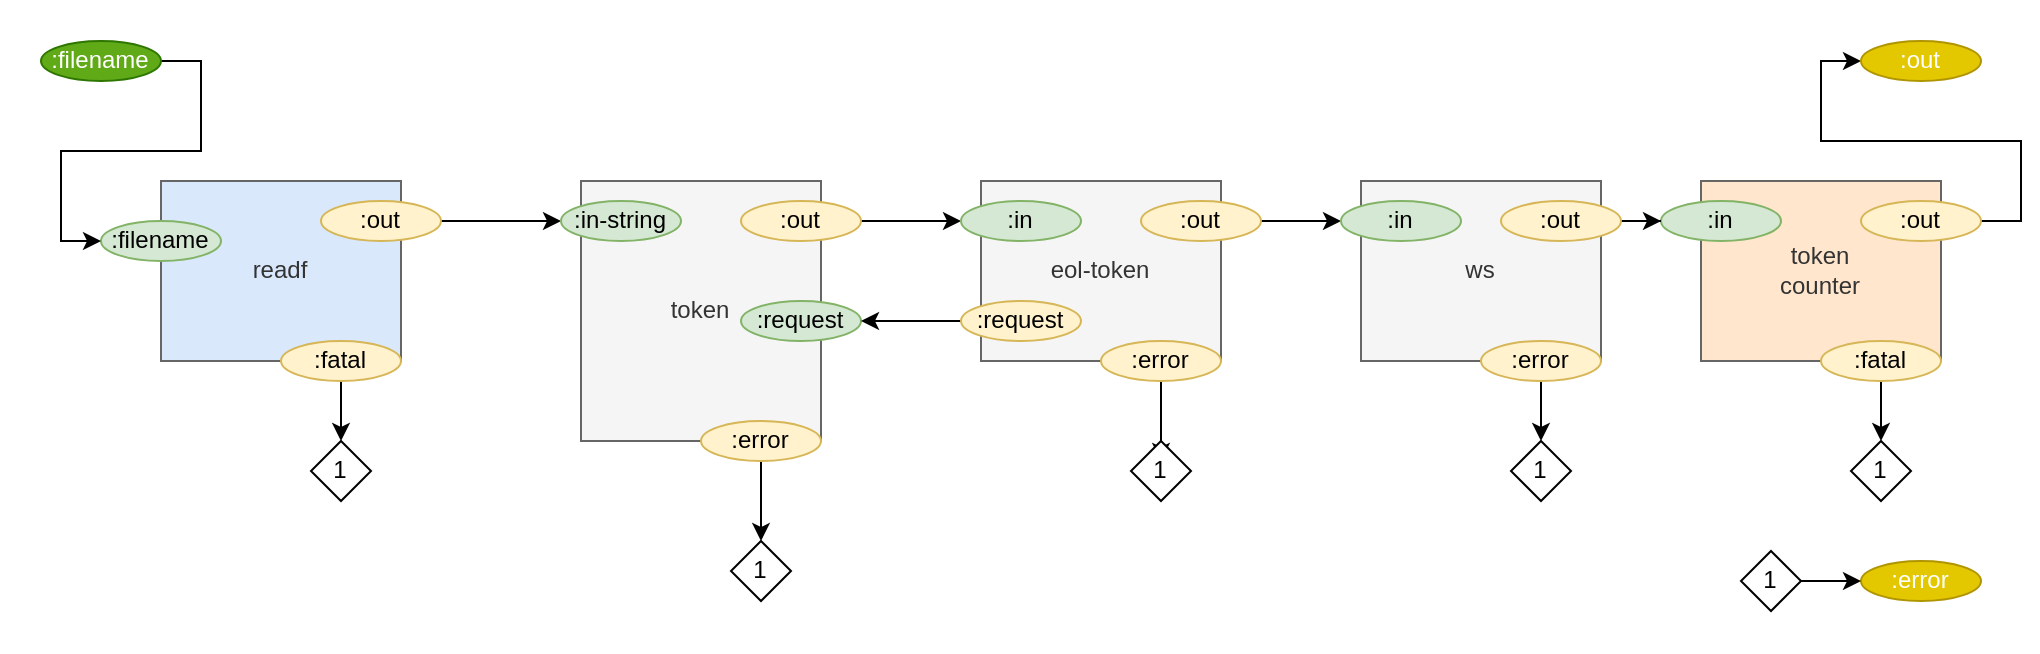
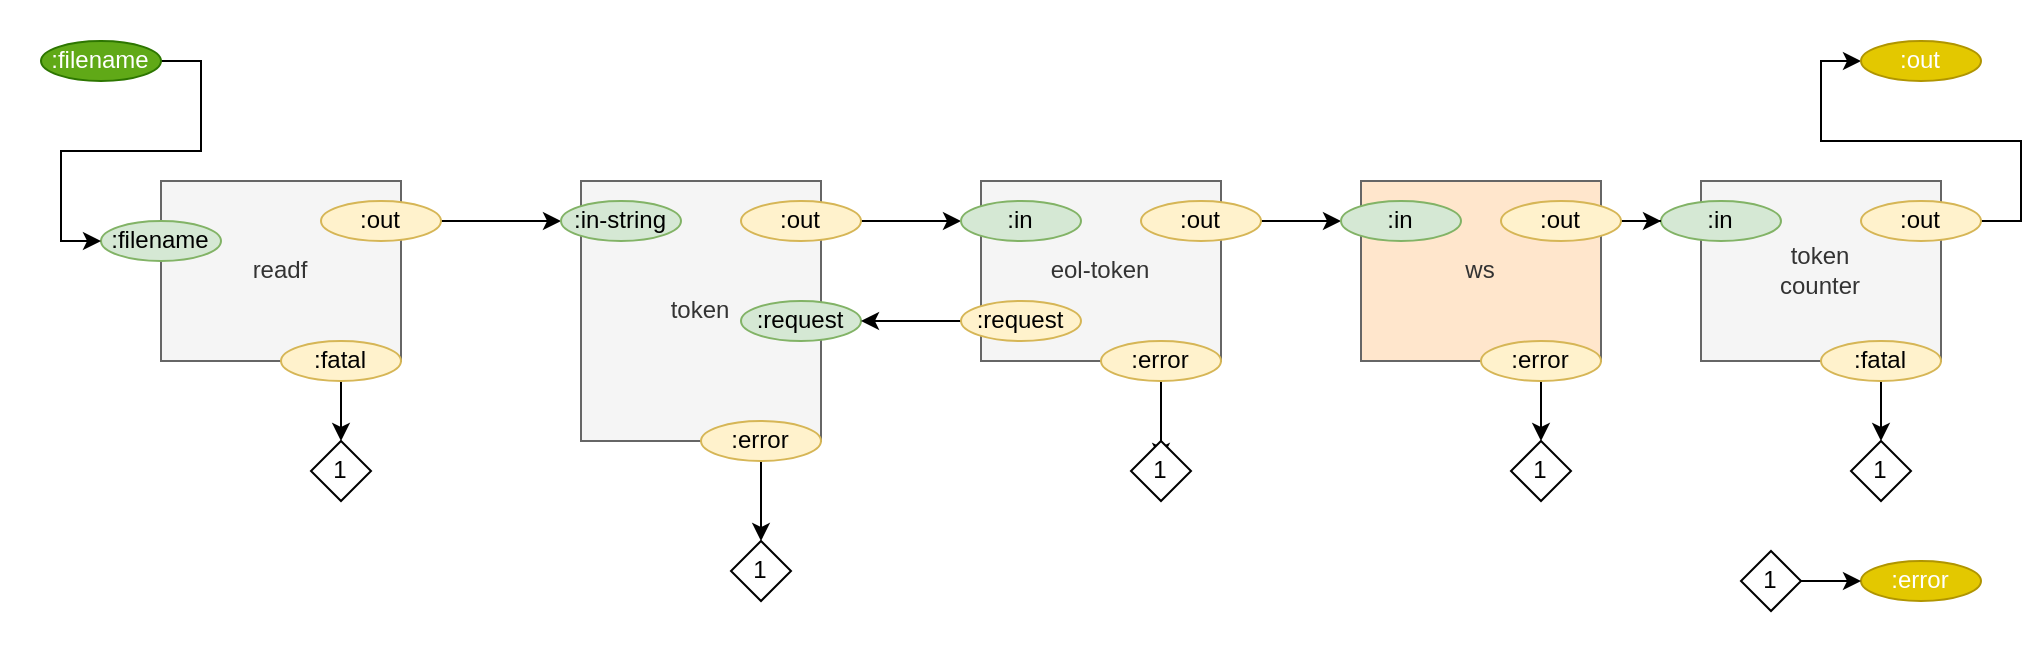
(281, 271) -> (281, 271)
(1481, 271) -> (1481, 271)
(1821, 271) -> (1821, 271)
